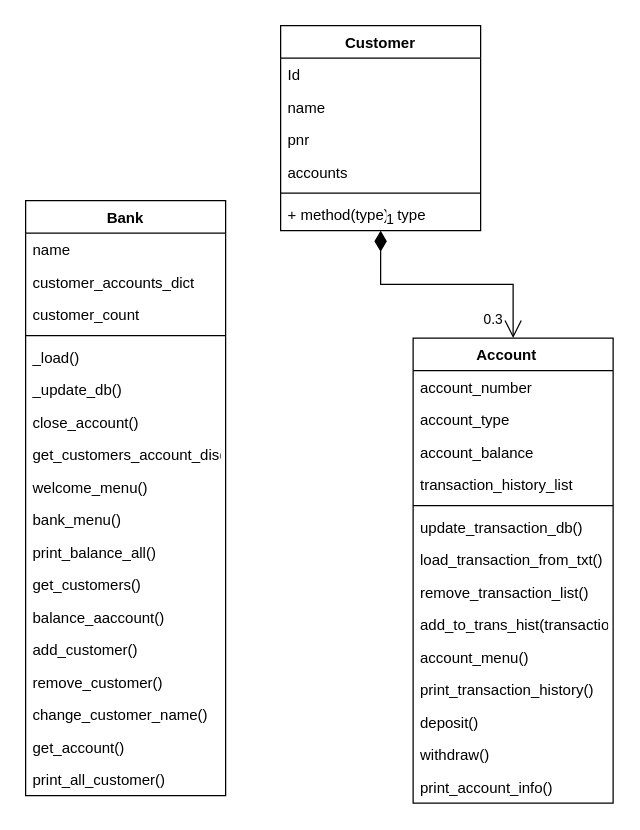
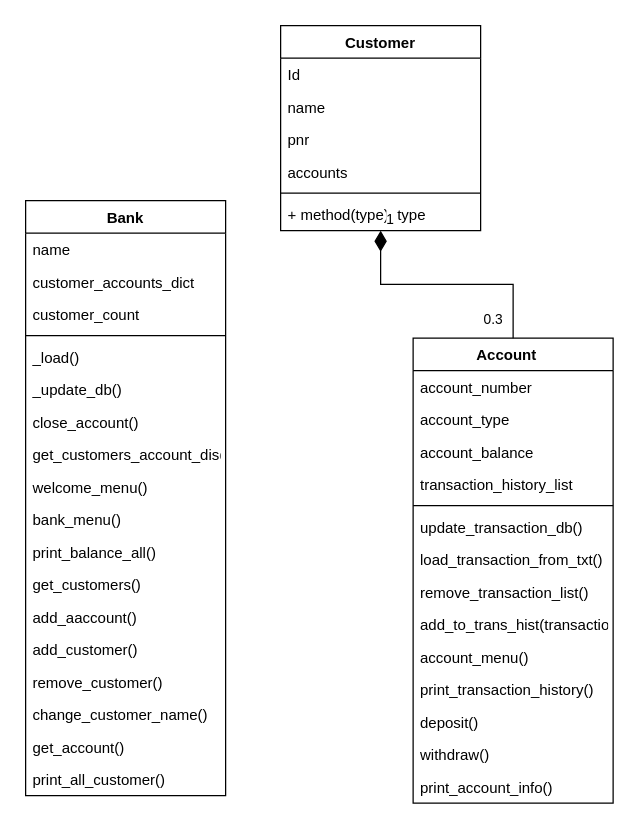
(513, 332) -> (513, 332)
(106, 618) -> (91, 618)
